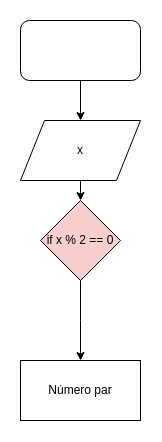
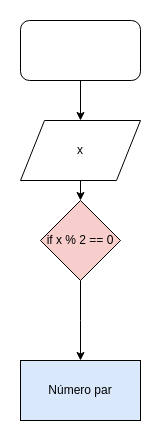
(81, 391) -> (81, 391)
